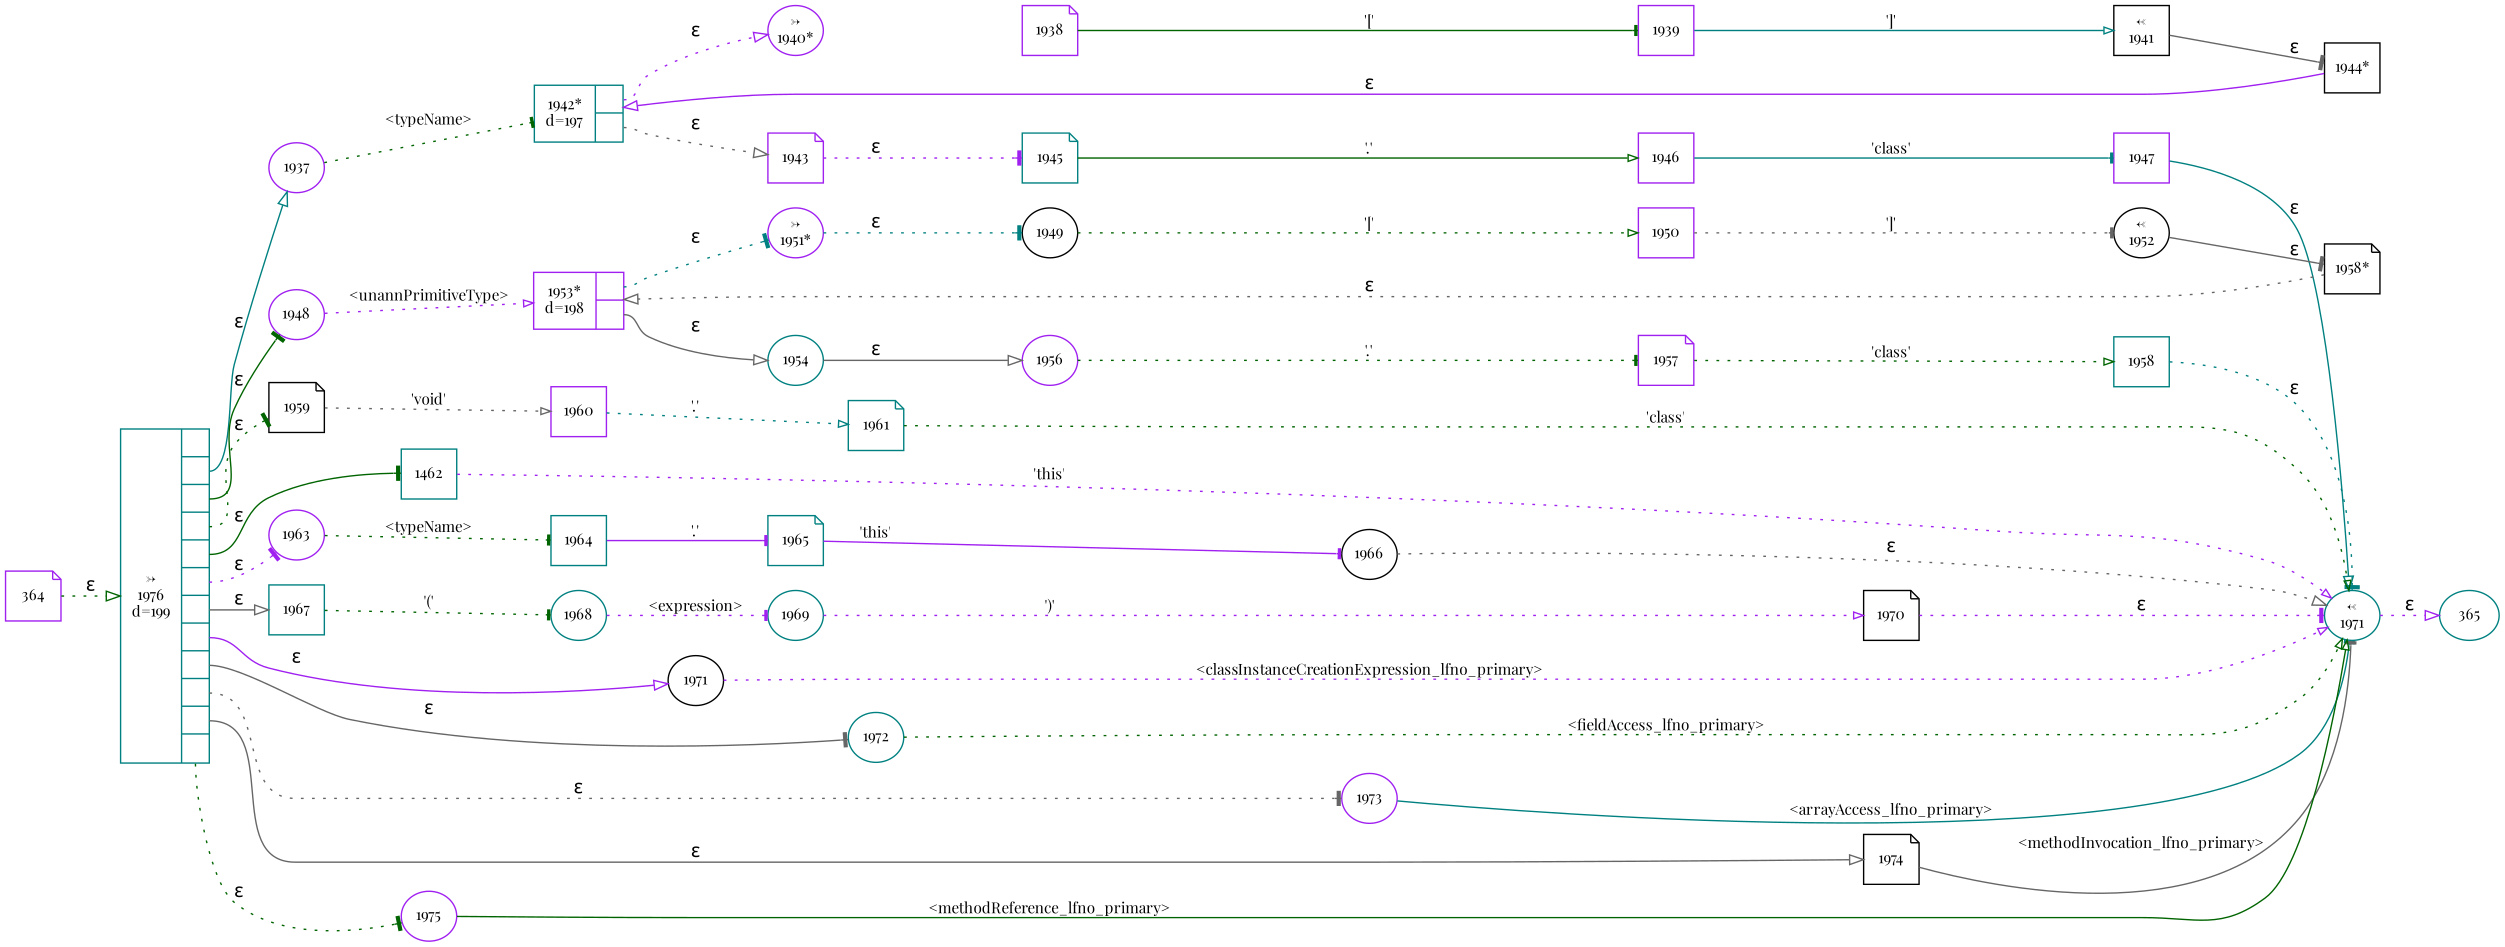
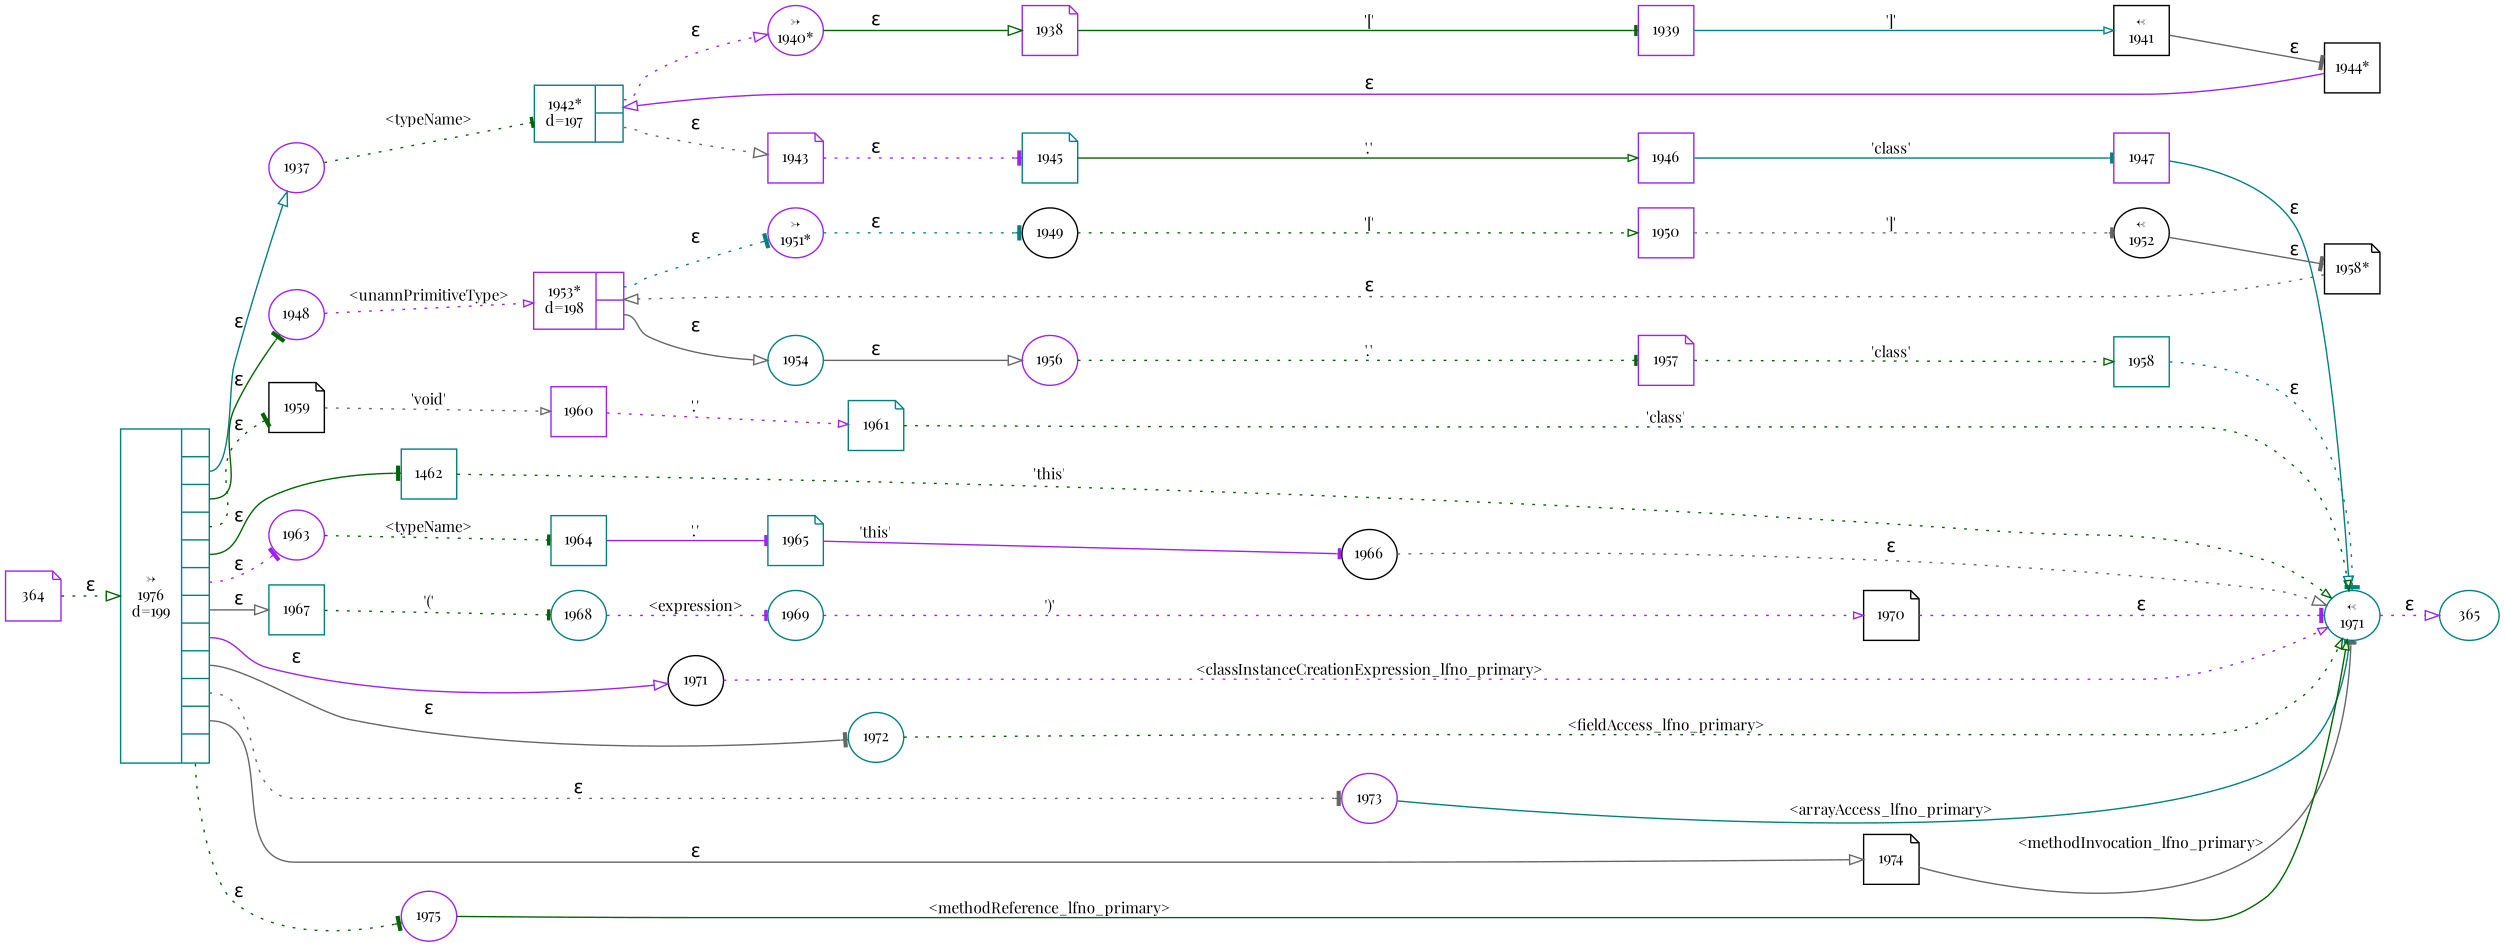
none -> (916, 30)
(723, 418) -> (723, 418)
(1396, 499) -> (1396, 499)
